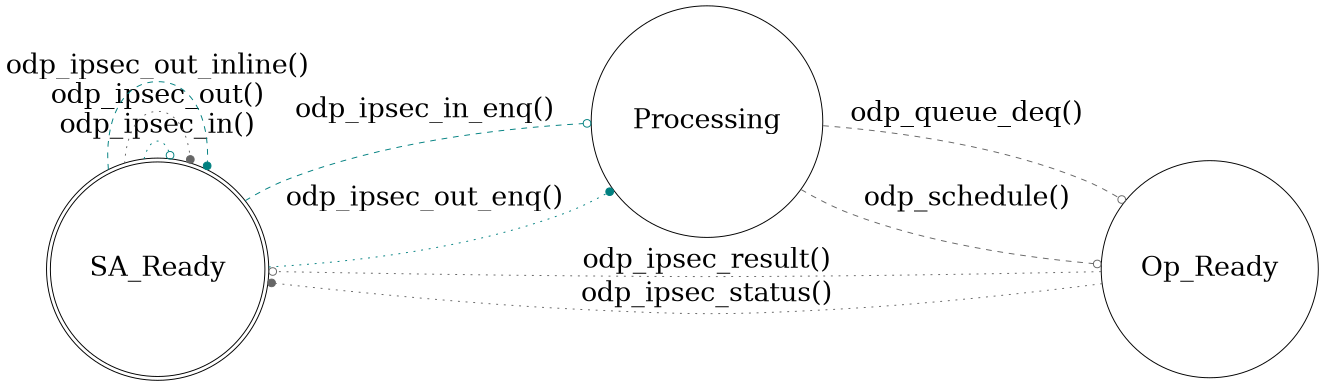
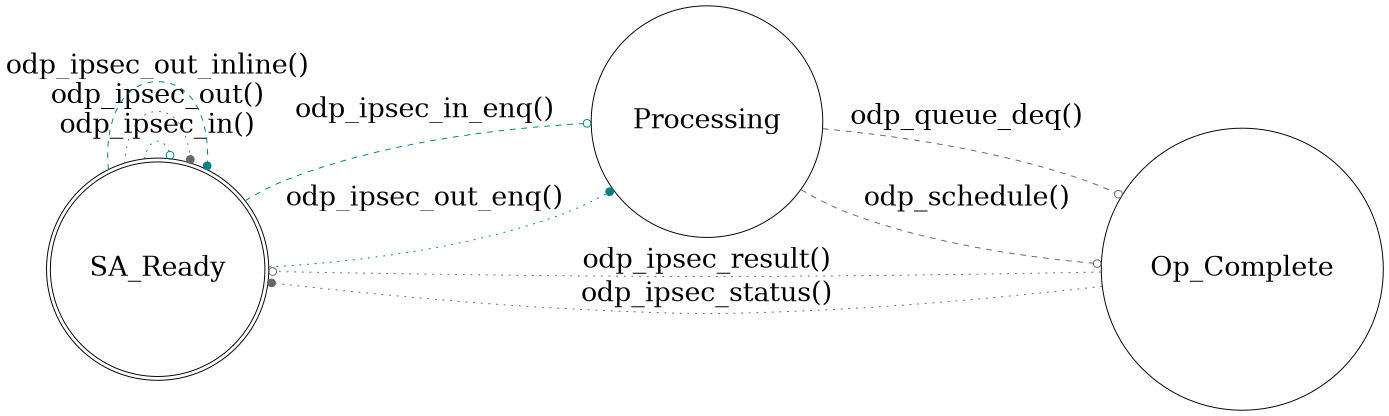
(1210, 269) -> (1242, 269)
